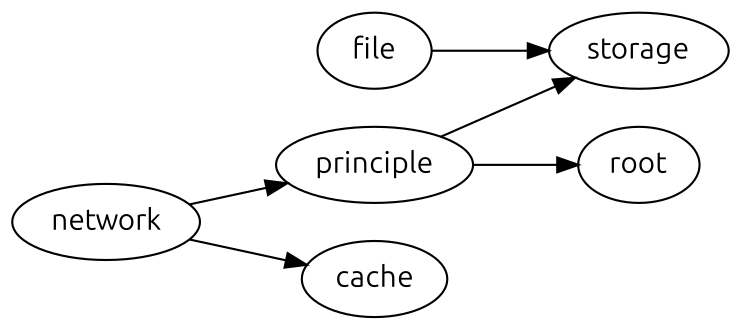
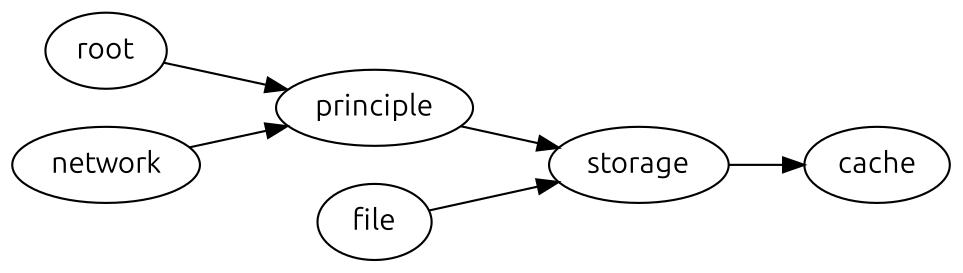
(515, 165) -> (215, 74)
(238, 250) -> (756, 165)
